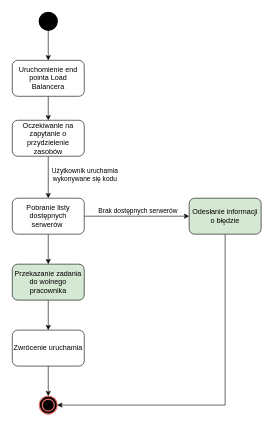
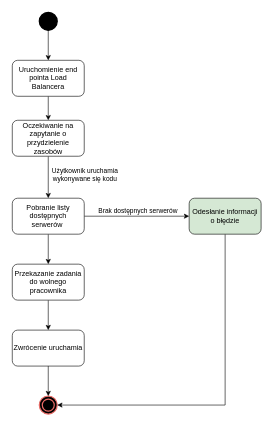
(48, 282) -> (48, 282)
